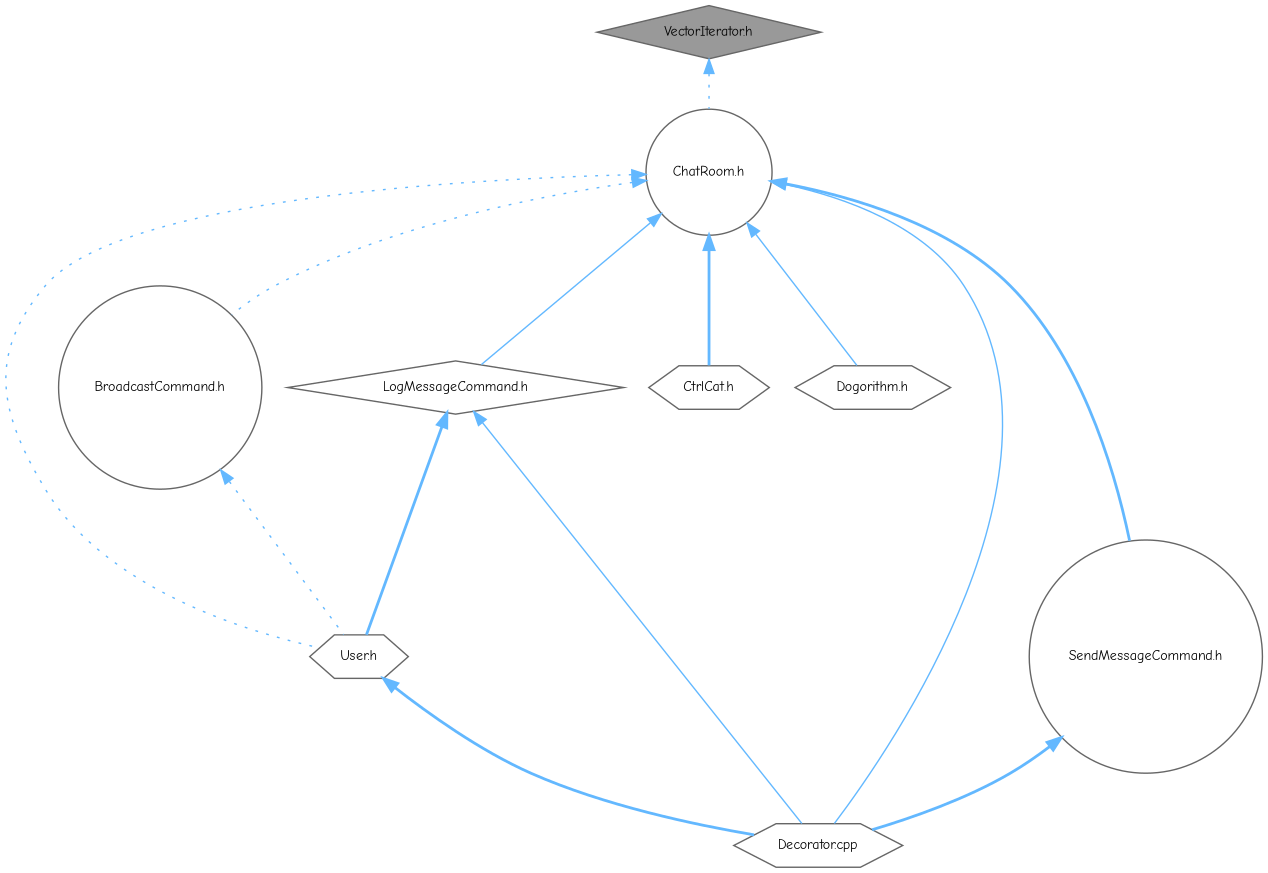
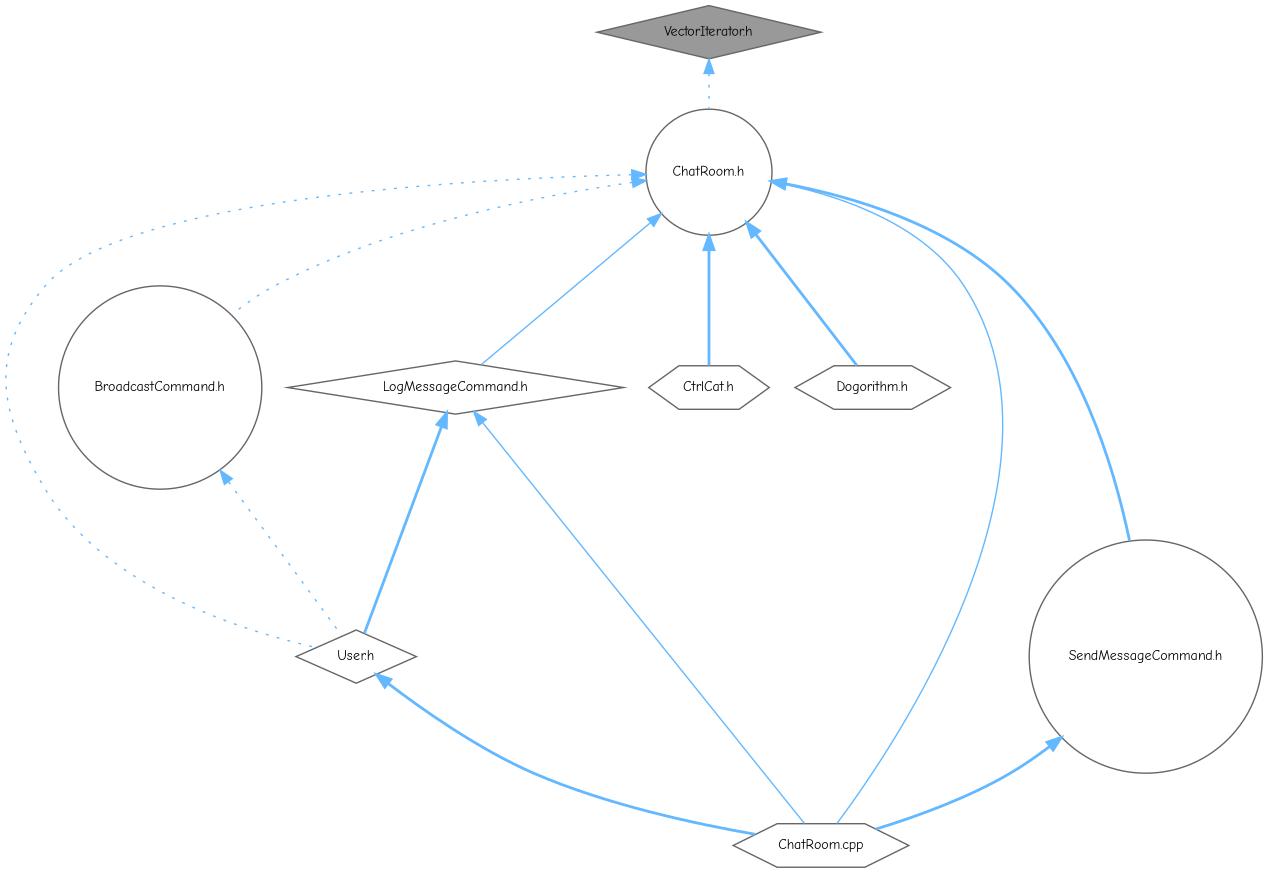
(806, 300) -> (806, 300)
(359, 657) -> (356, 657)
(818, 845) -> (821, 845)
